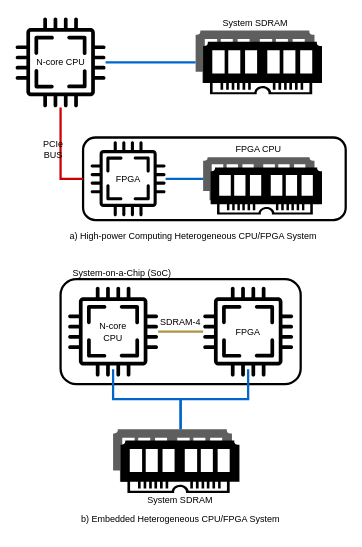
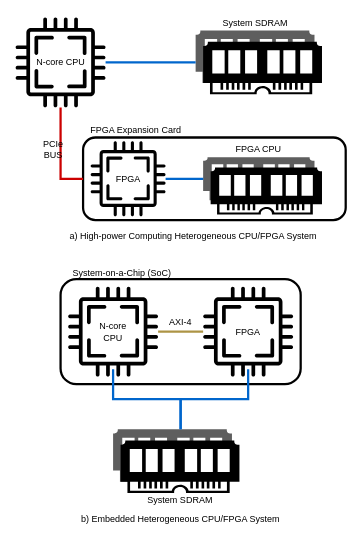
none -> (135, 130)
(180, 322) -> (180, 322)
